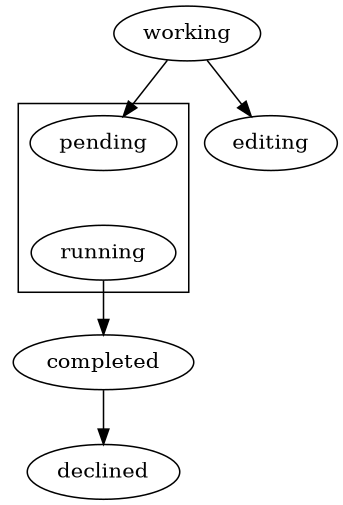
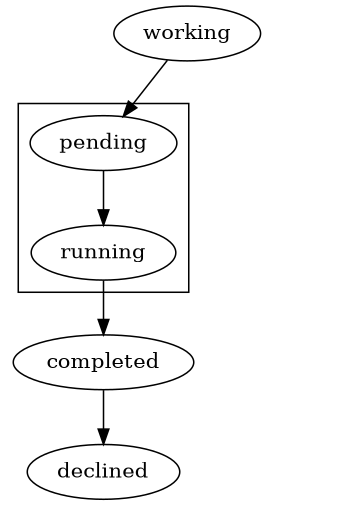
(271, 143) -> none
none -> (104, 190)
